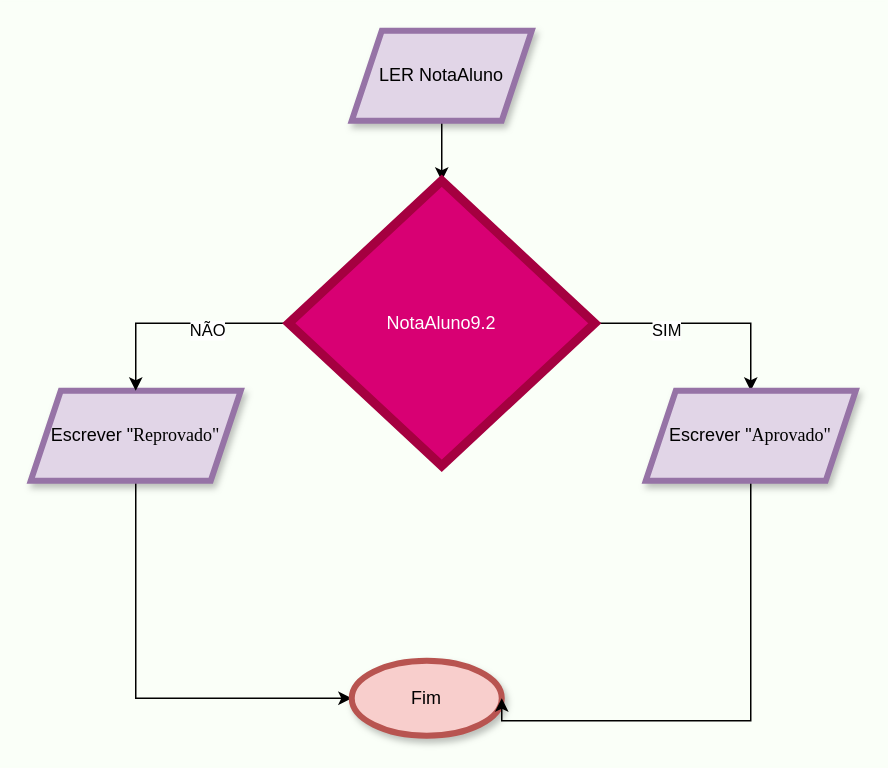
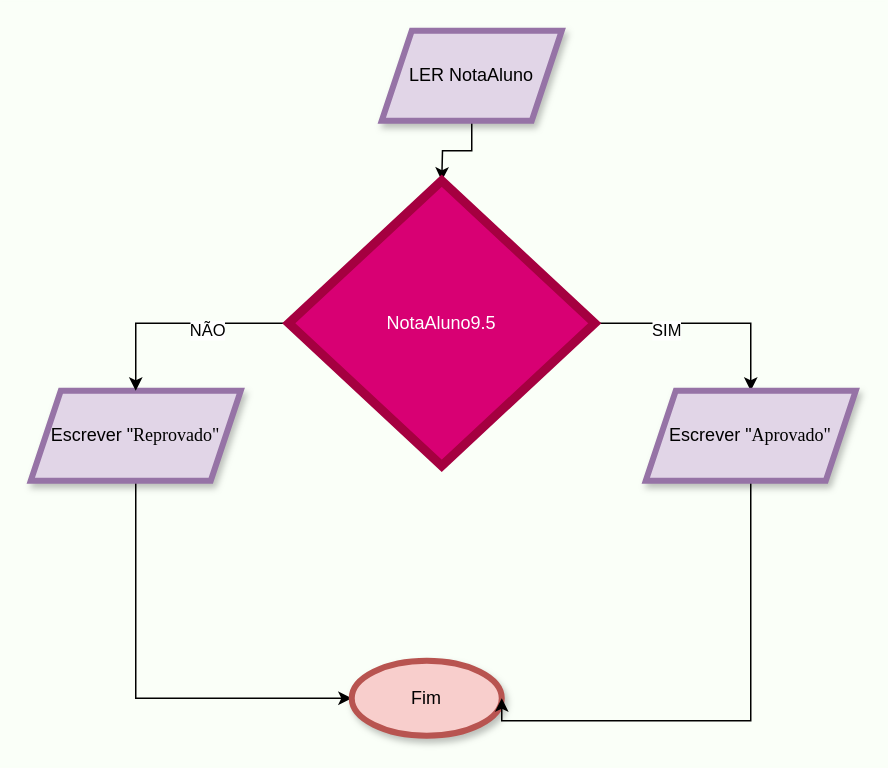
(442, 76) -> (472, 76)
(442, 323) -> (442, 323)
